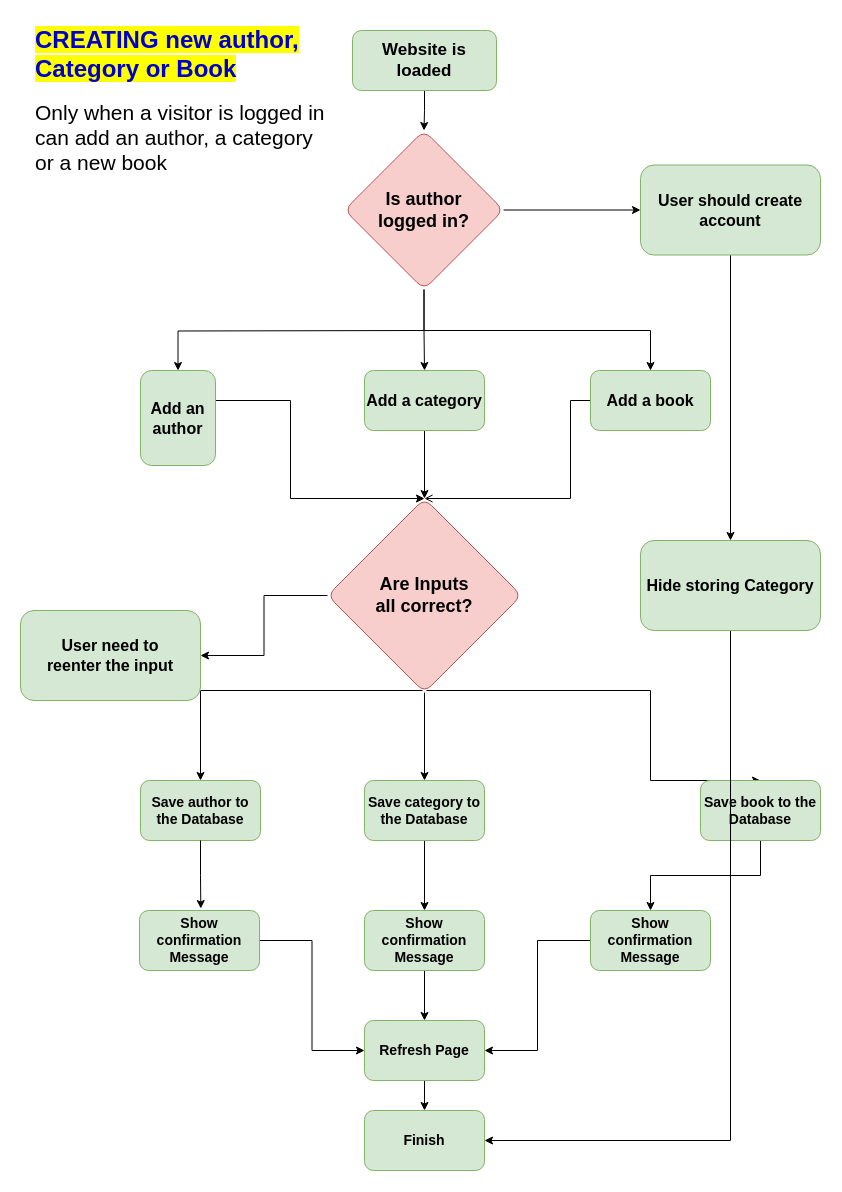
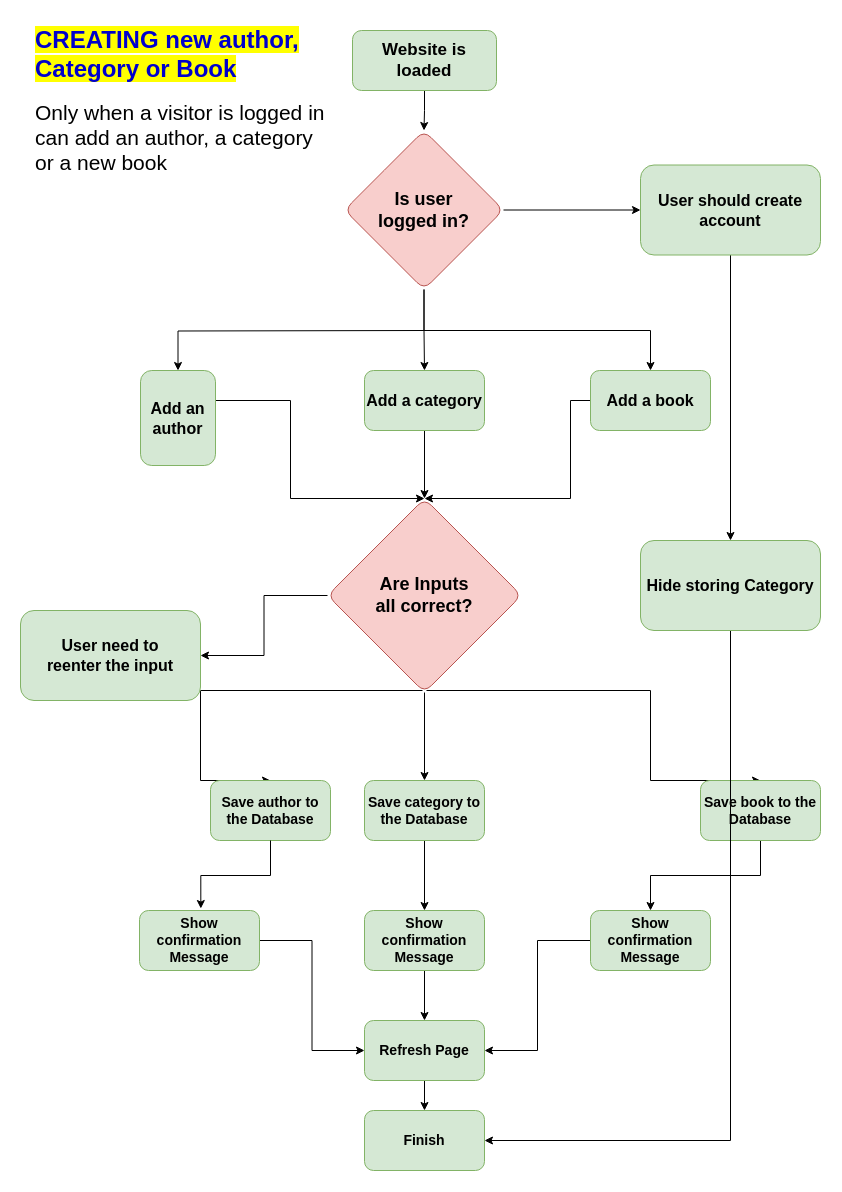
(424, 211) -> (424, 211)
(430, 499) -> (432, 499)
(201, 811) -> (271, 811)
